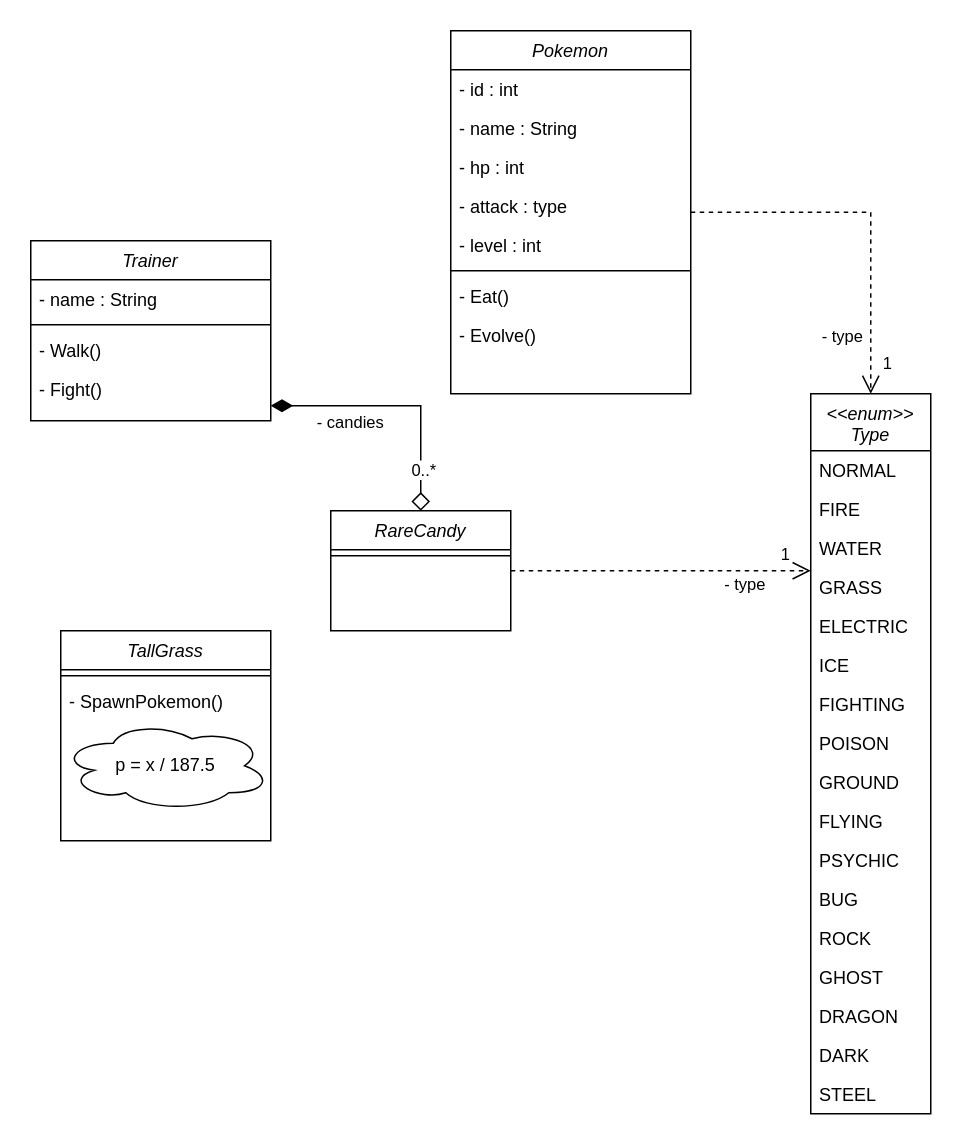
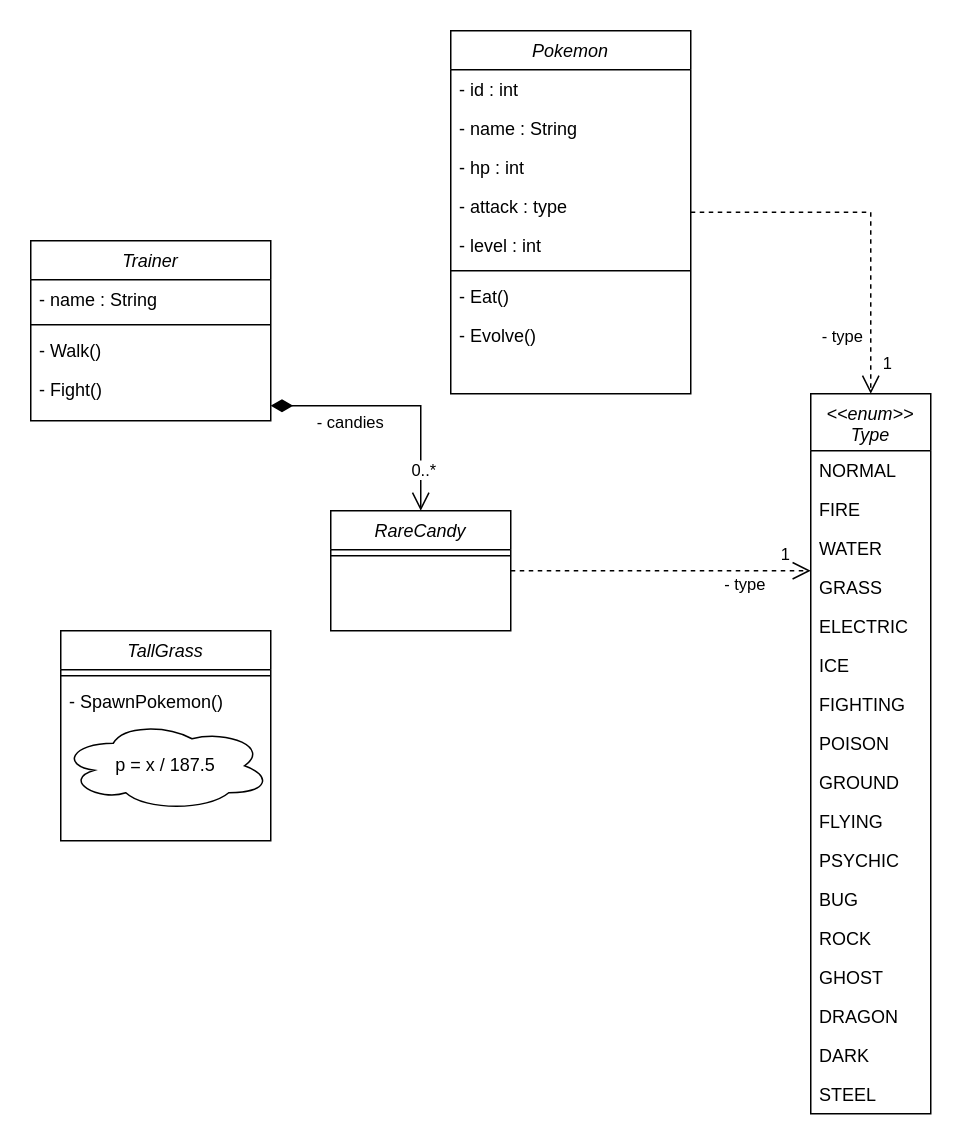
(421, 492) -> (421, 499)
